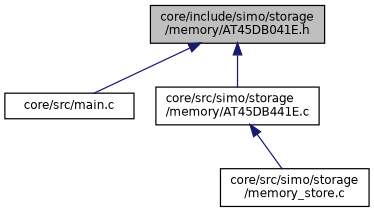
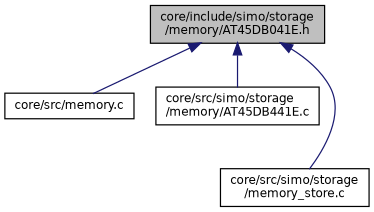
(69, 106) -> (69, 106)
(270, 152) -> (335, 103)
